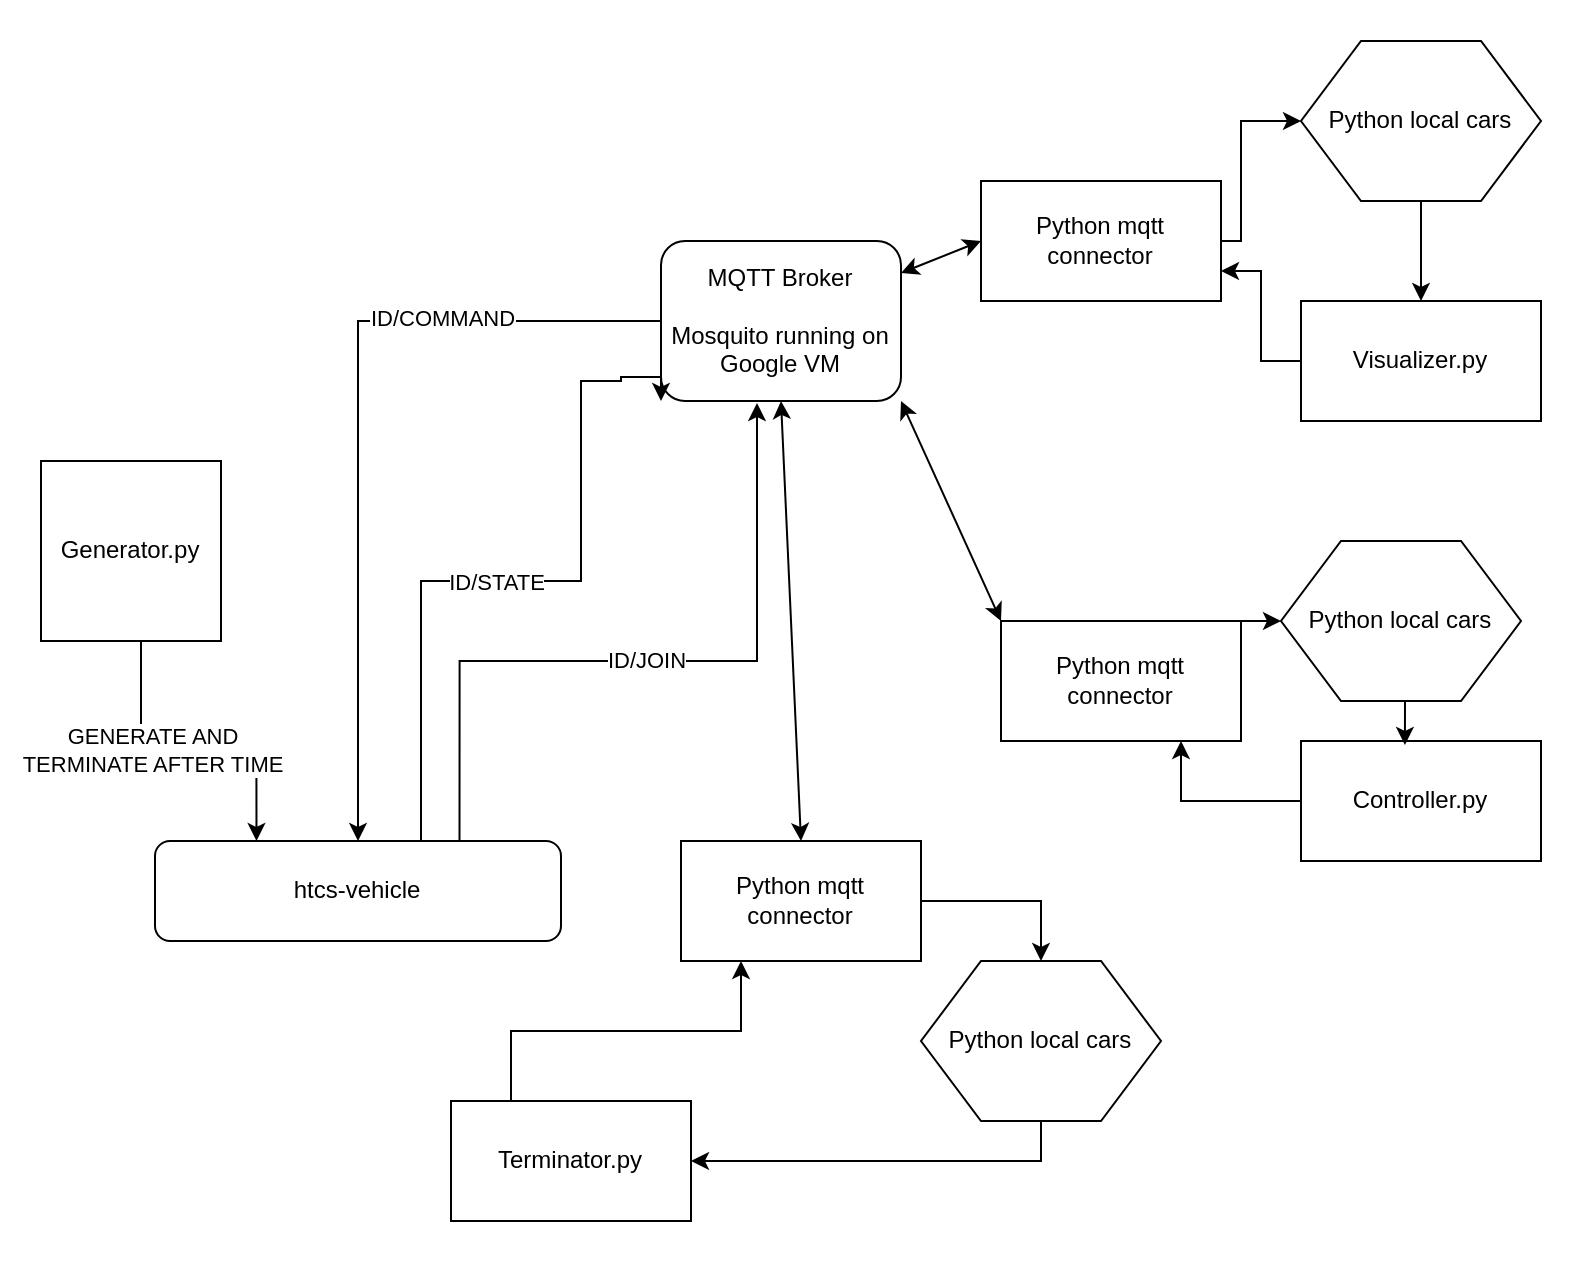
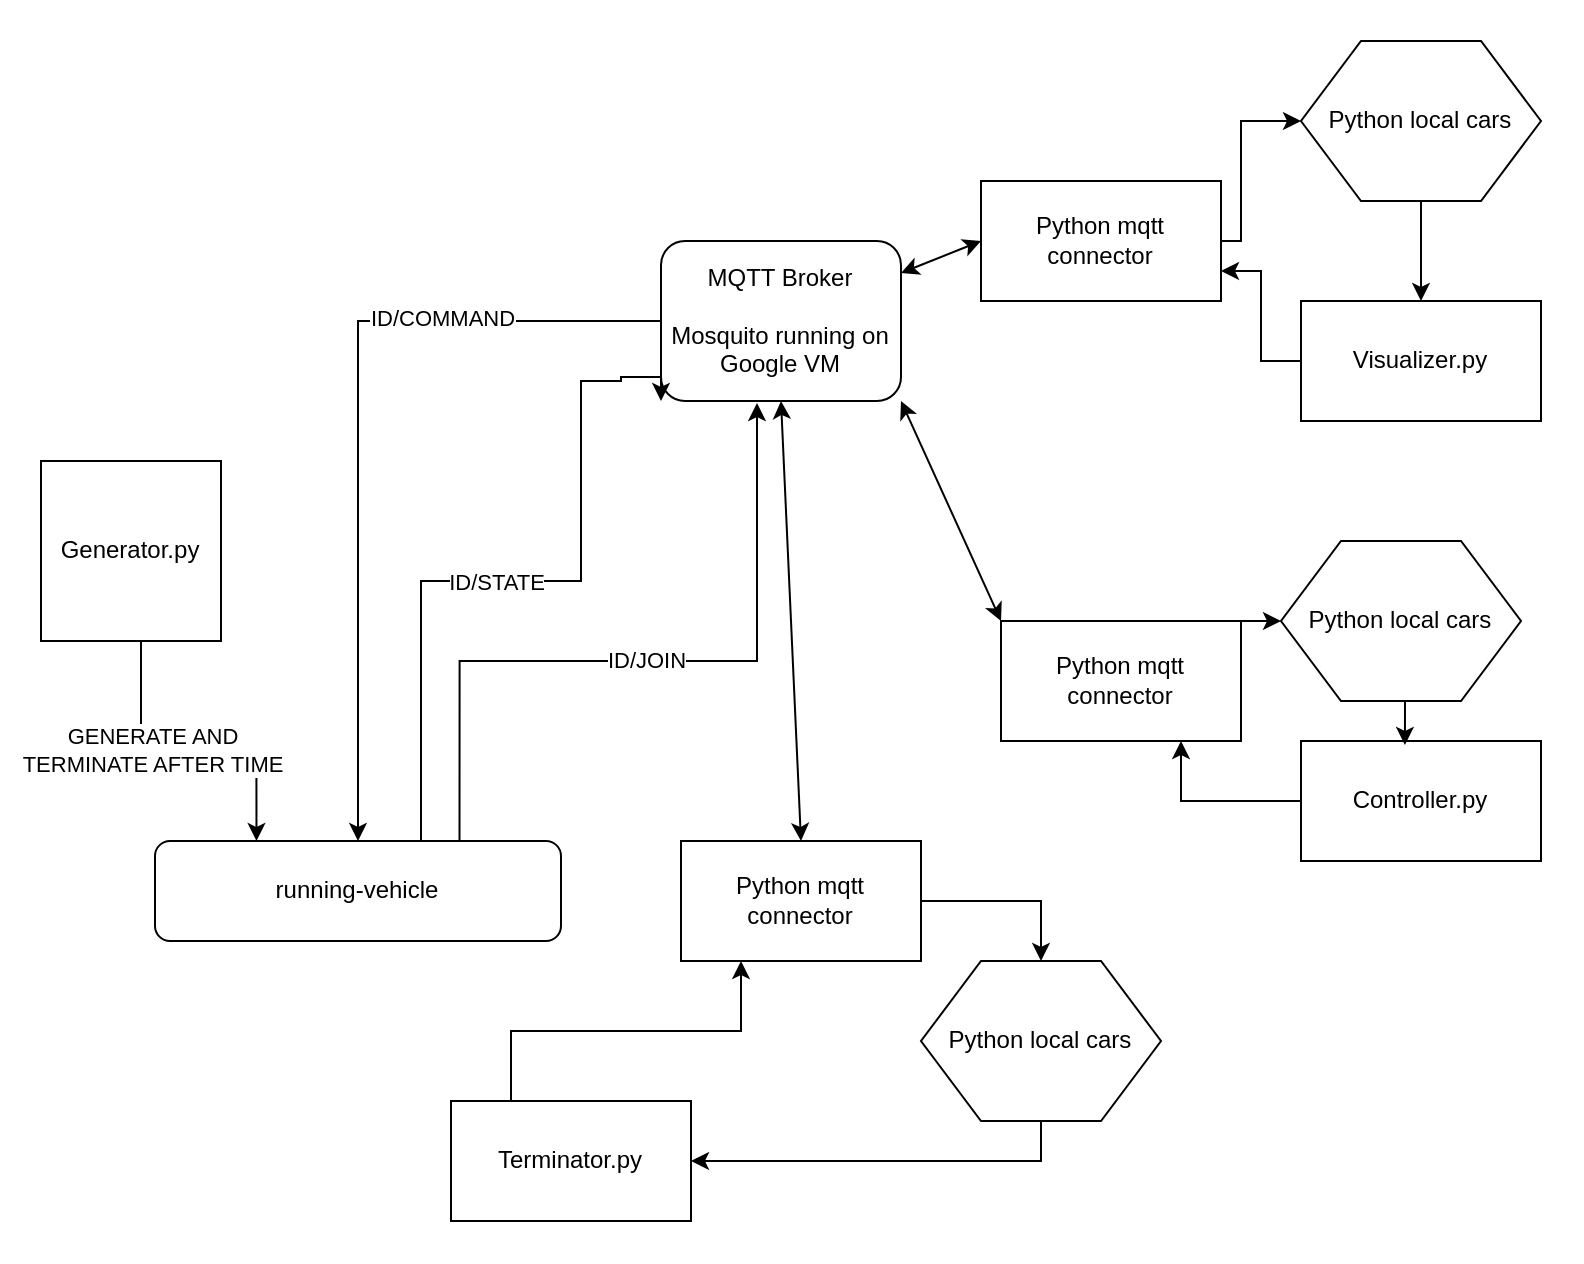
(358, 891) -> (358, 891)
